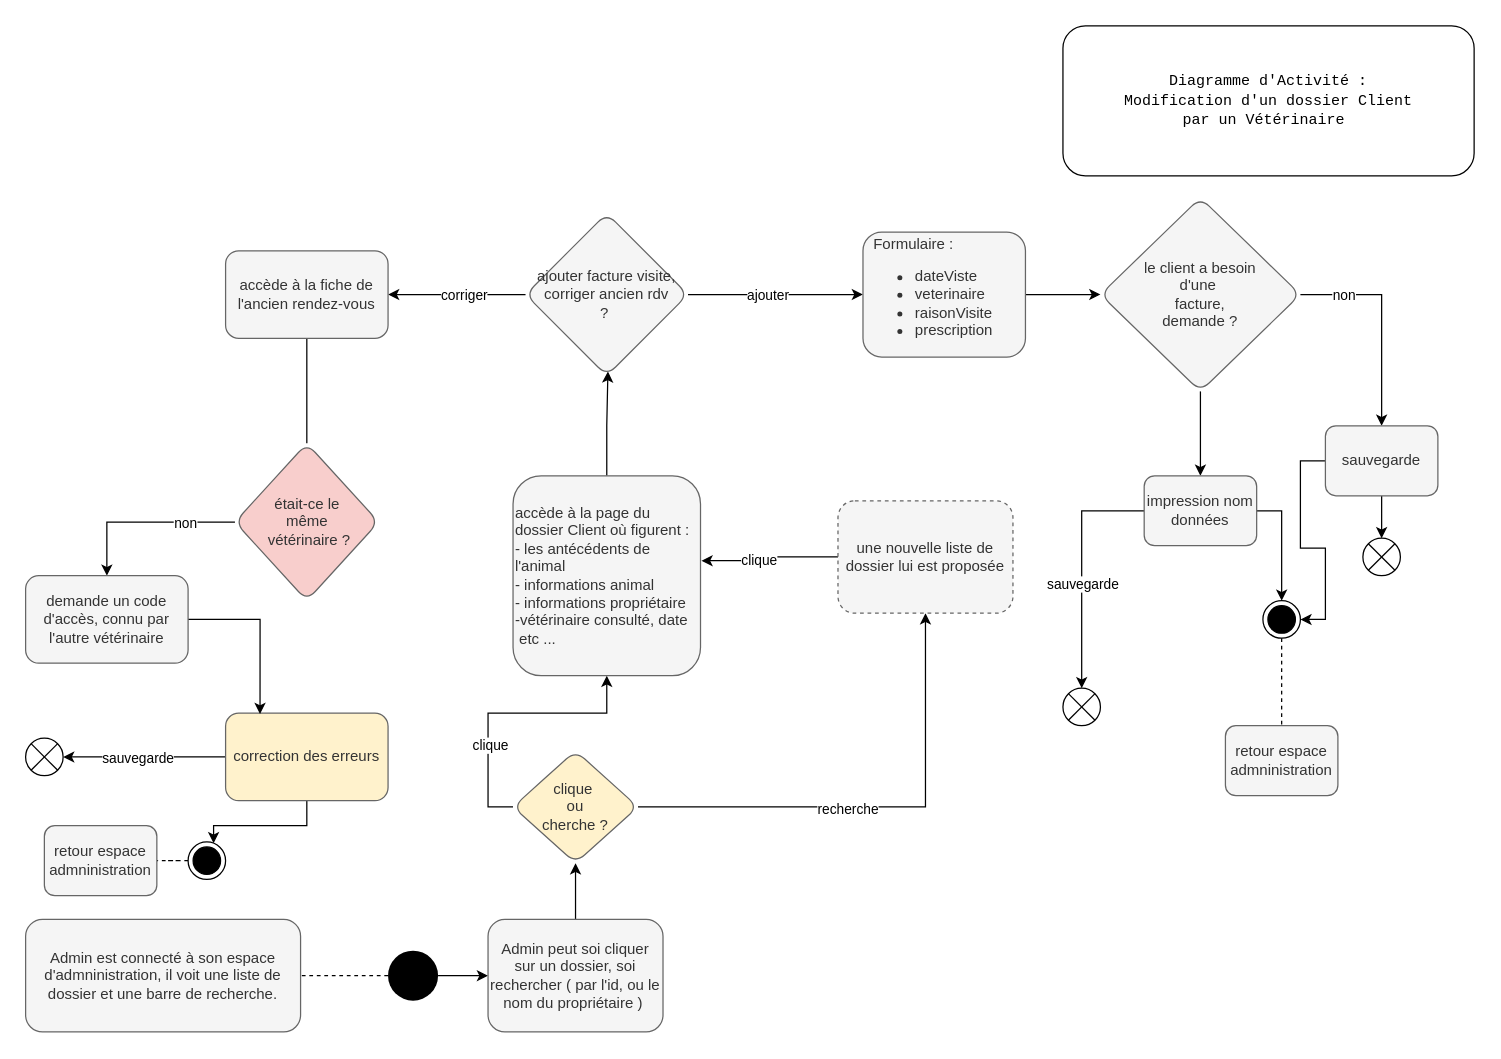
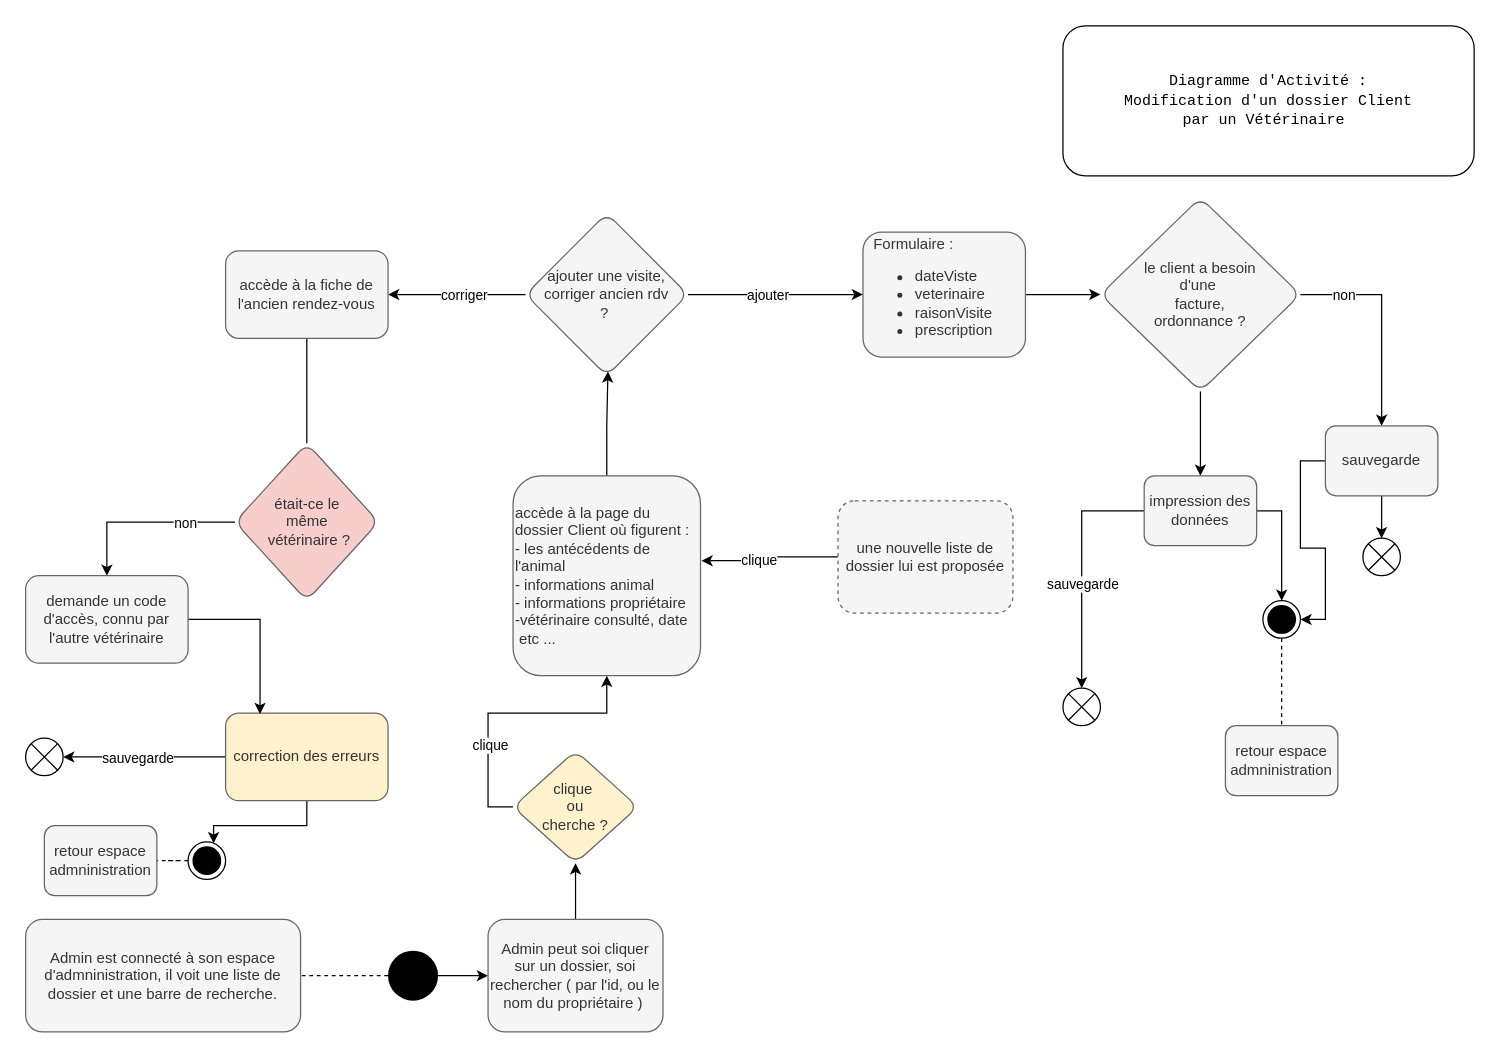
(607, 294) -> (607, 294)
(1201, 294) -> (1201, 294)
(1201, 511) -> (1201, 511)
(875, 807) -> none
